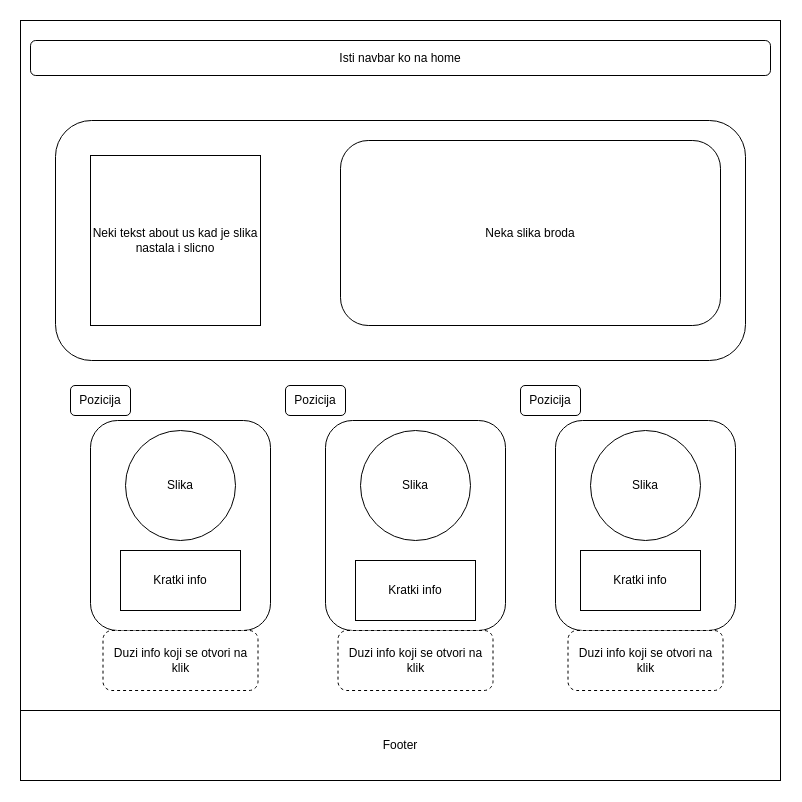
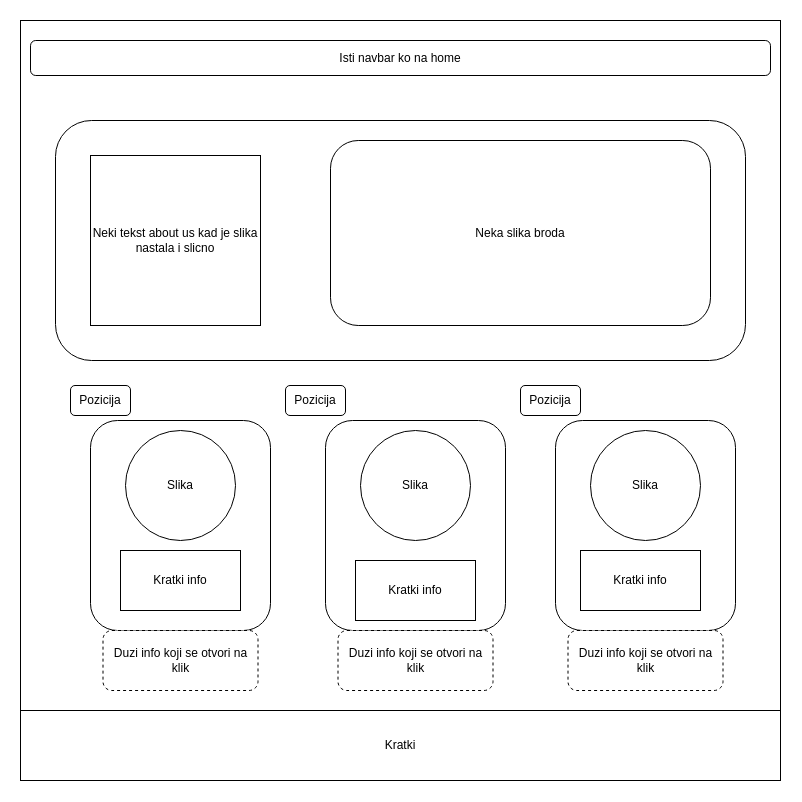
(531, 233) -> (521, 233)
(401, 746) -> (401, 746)
